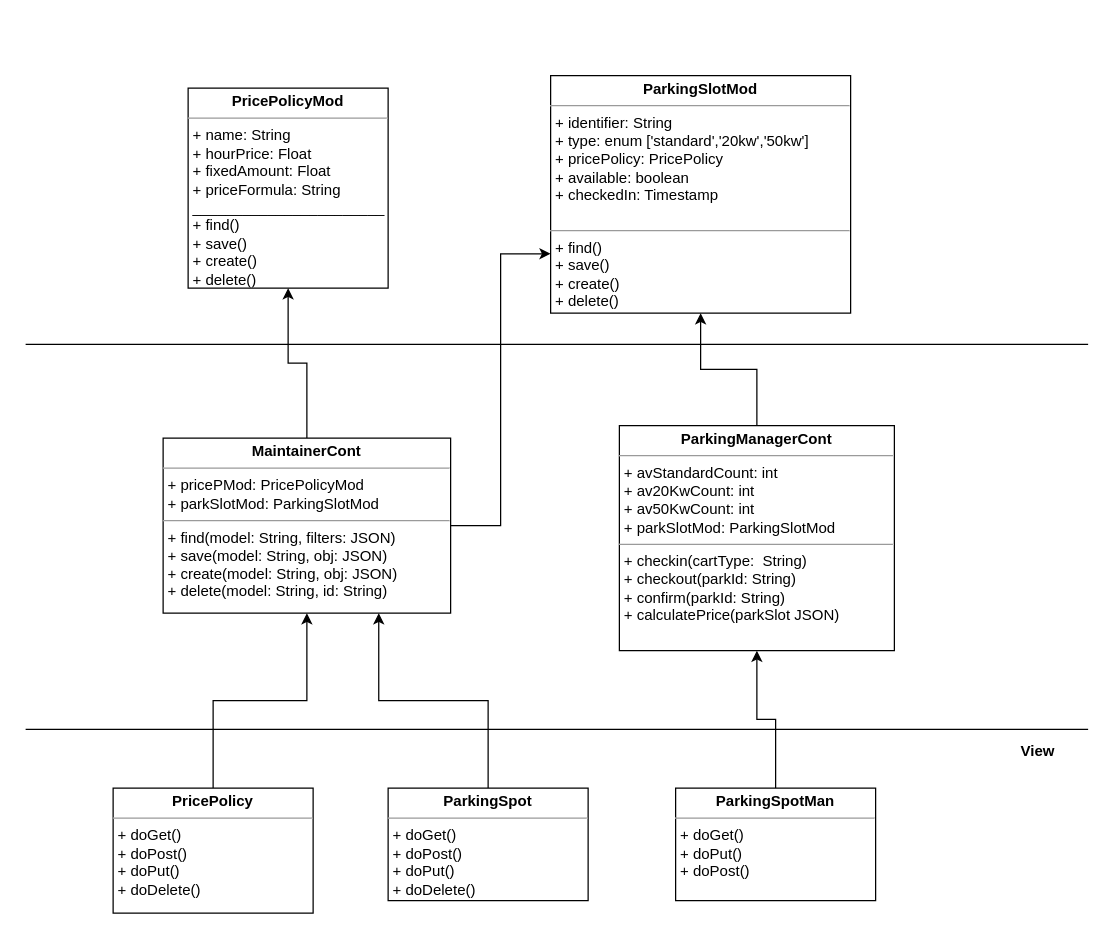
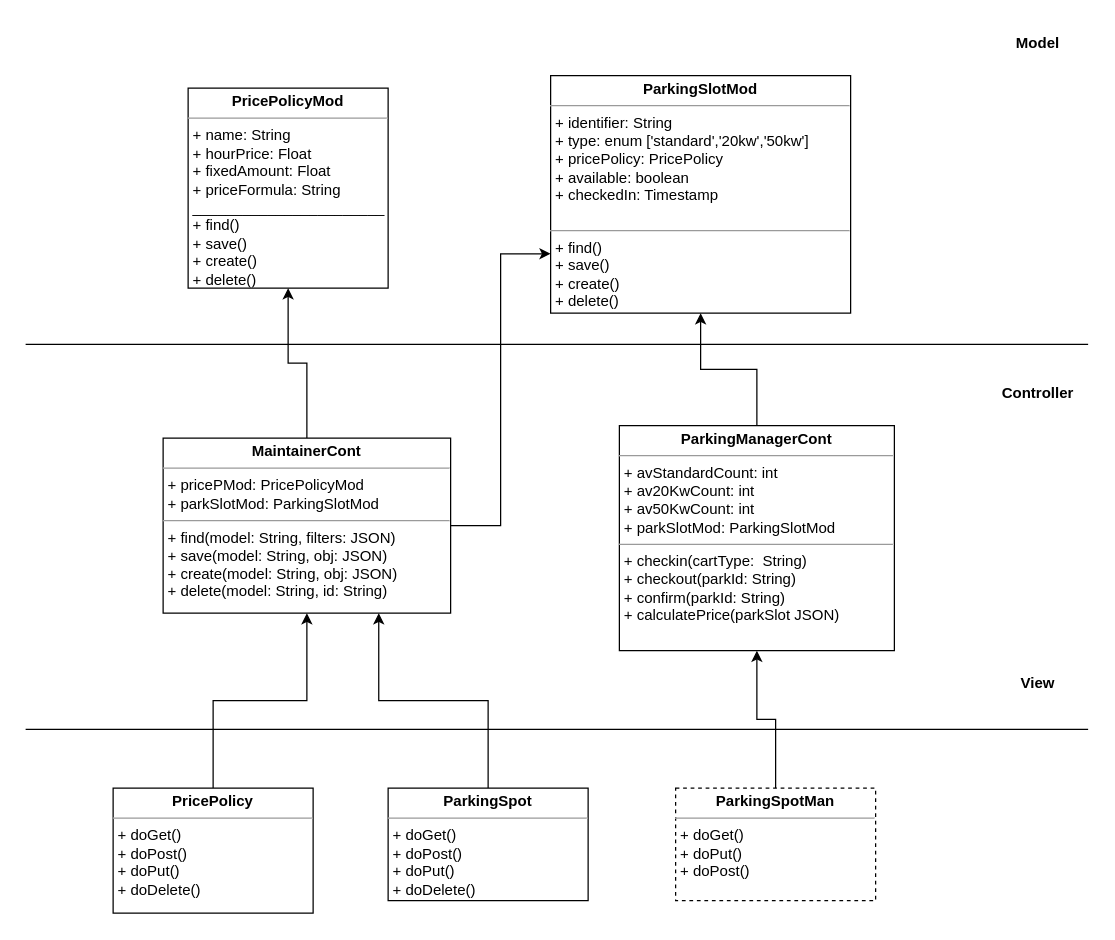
none -> (1038, 42)
none -> (1038, 392)
(1038, 751) -> (1038, 682)
(776, 844) -> (776, 844)
